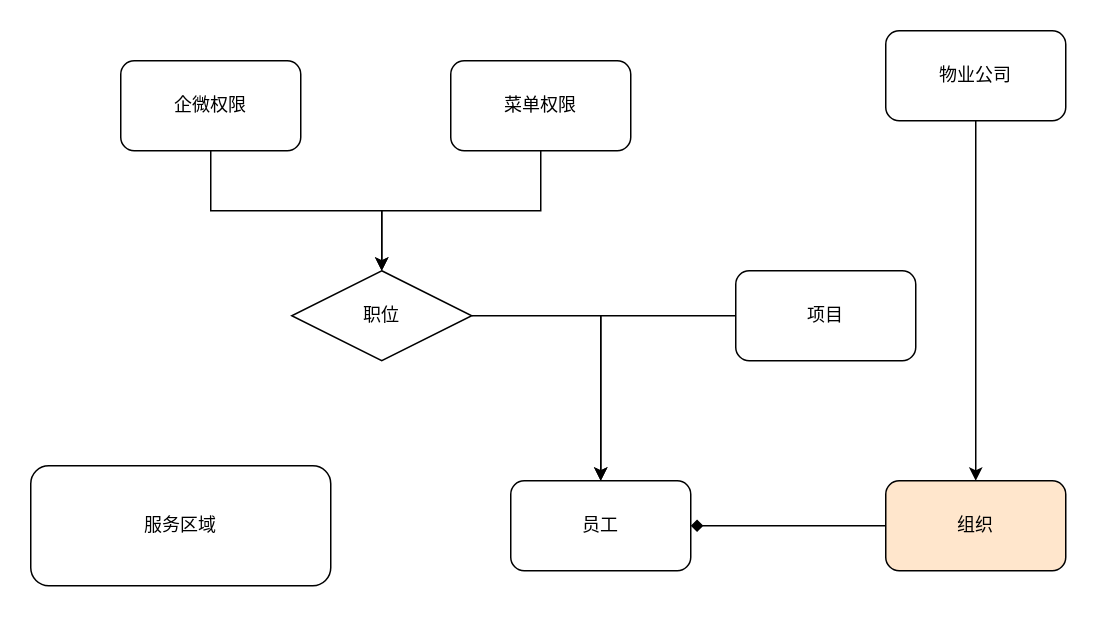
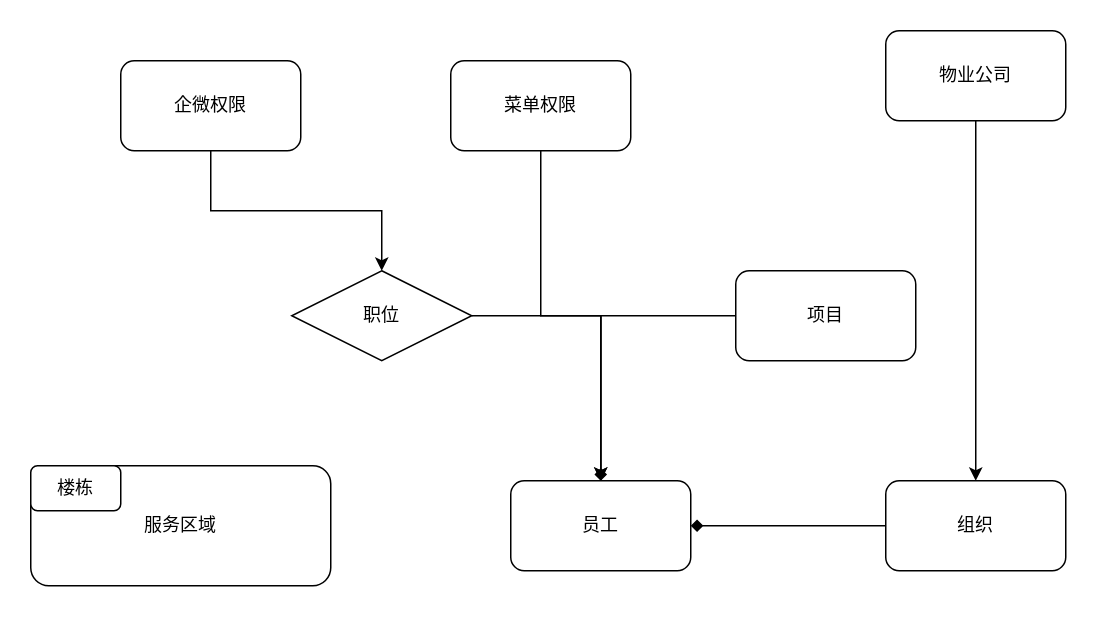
(464, 211) -> (541, 260)
(603, 316) -> (603, 316)
none -> (76, 488)
(976, 526) -> (976, 526)
